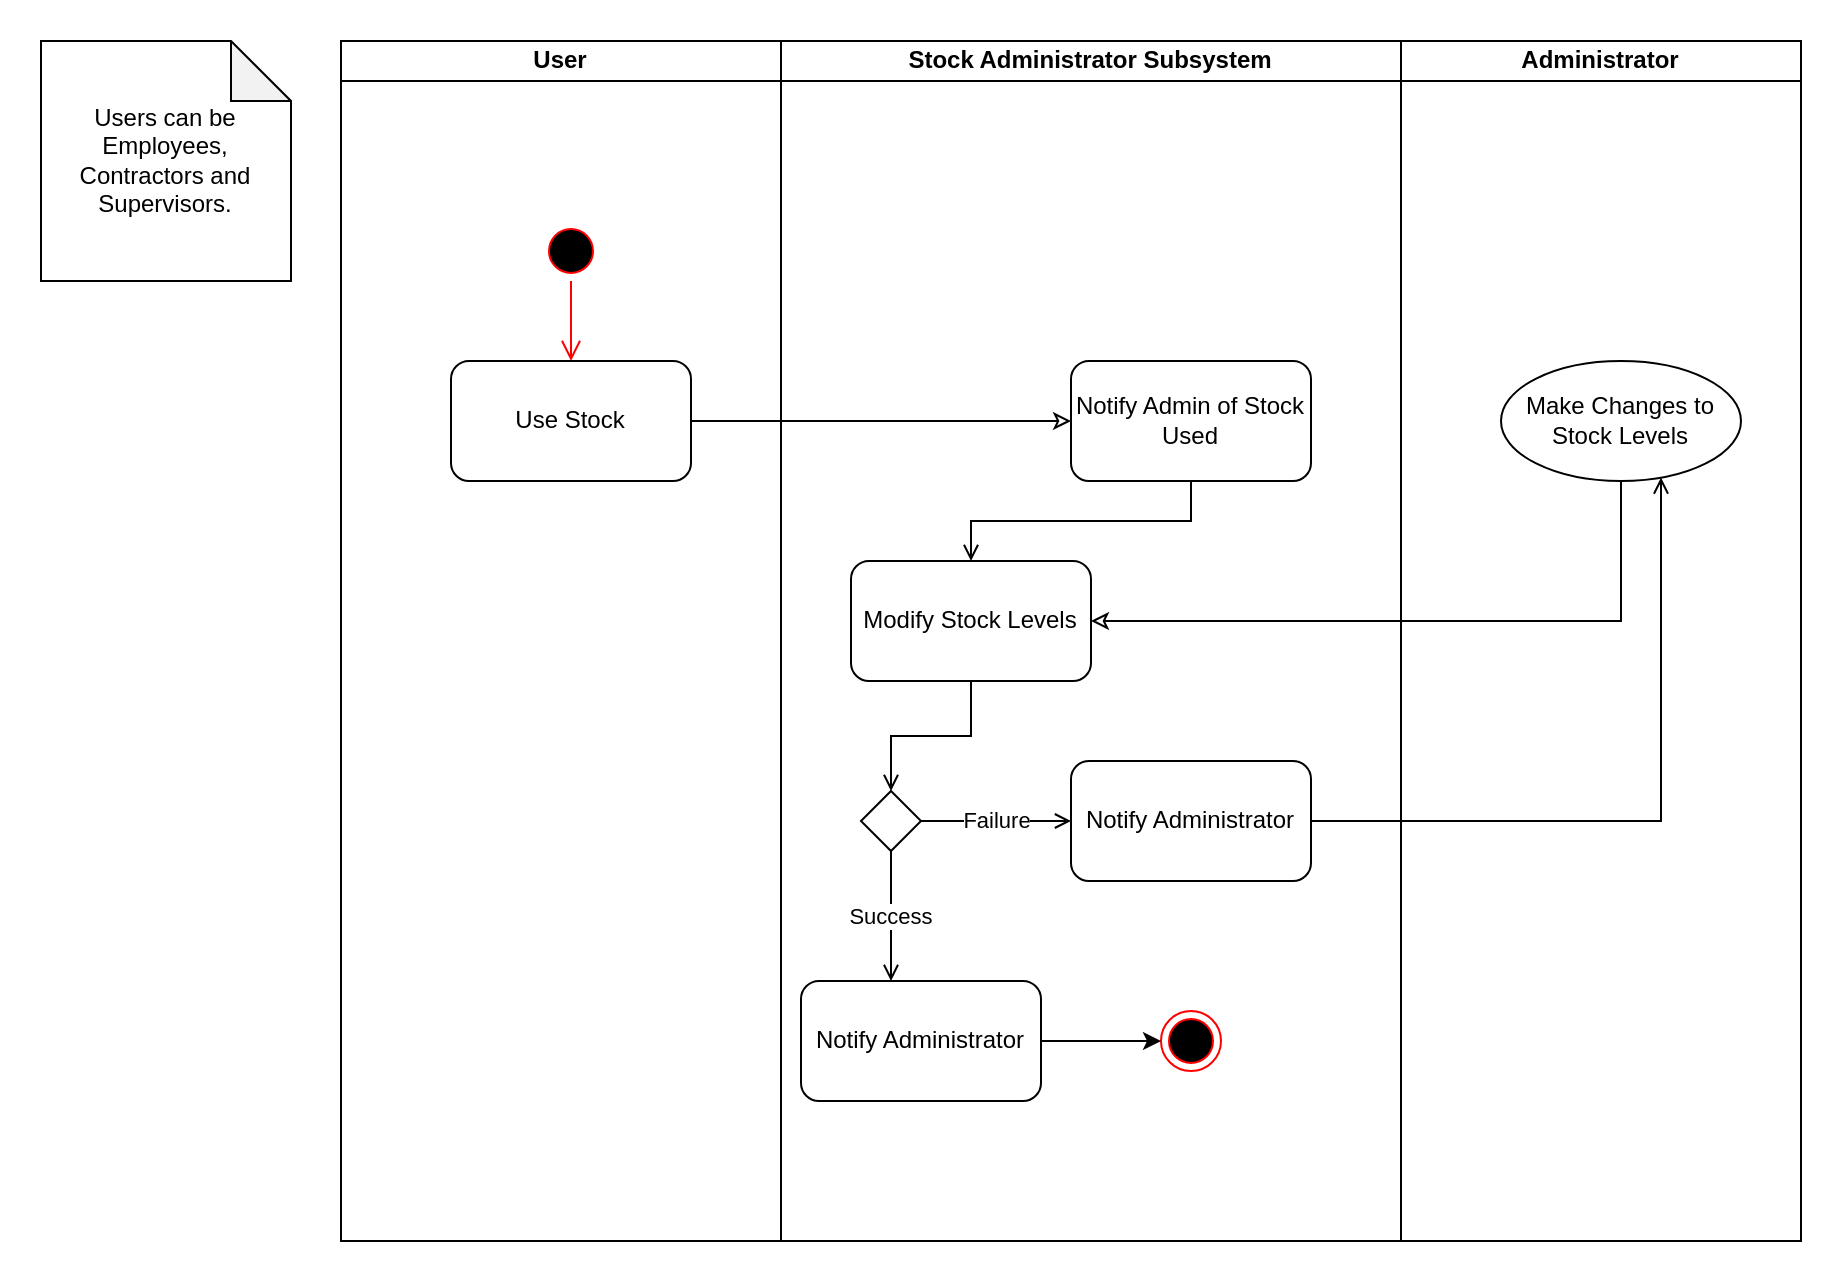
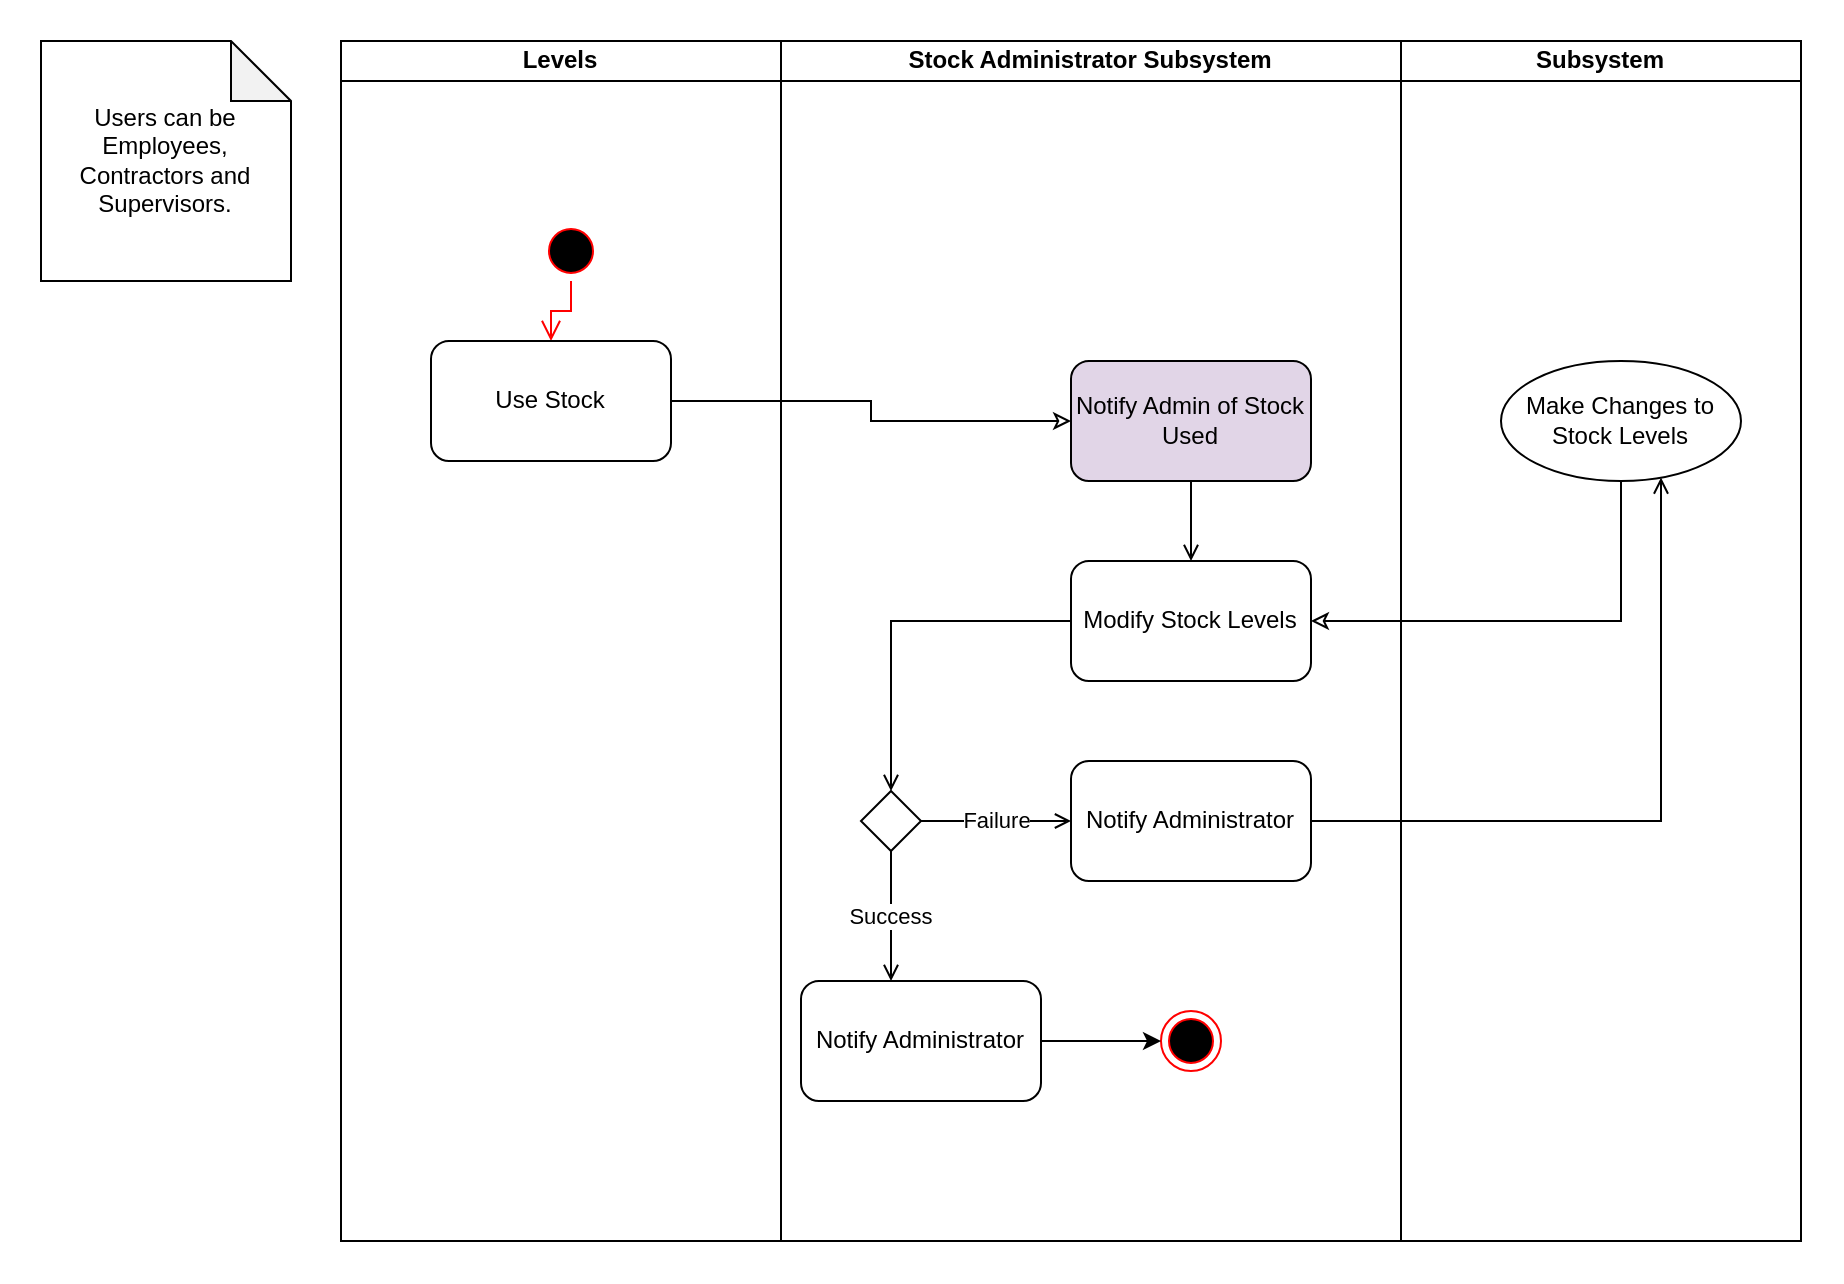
(561, 61) -> (561, 61)
(1601, 61) -> (1601, 61)
(571, 421) -> (551, 401)
(1191, 421) -> (1191, 421)
(971, 621) -> (1191, 621)
